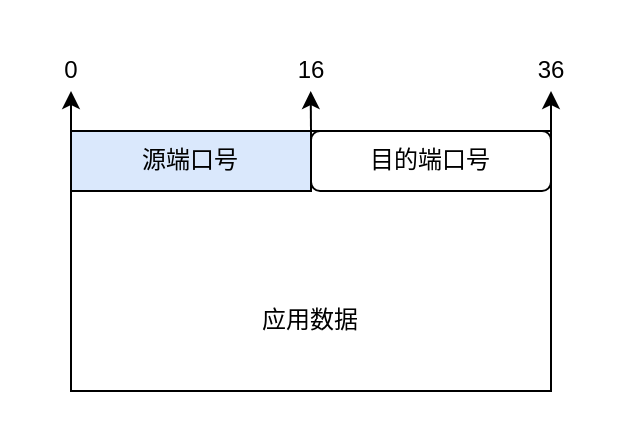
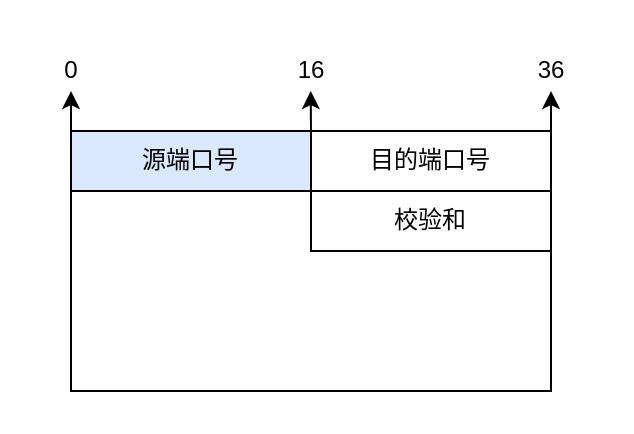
(431, 161) -> (431, 161)
none -> (431, 221)
(311, 321) -> none
